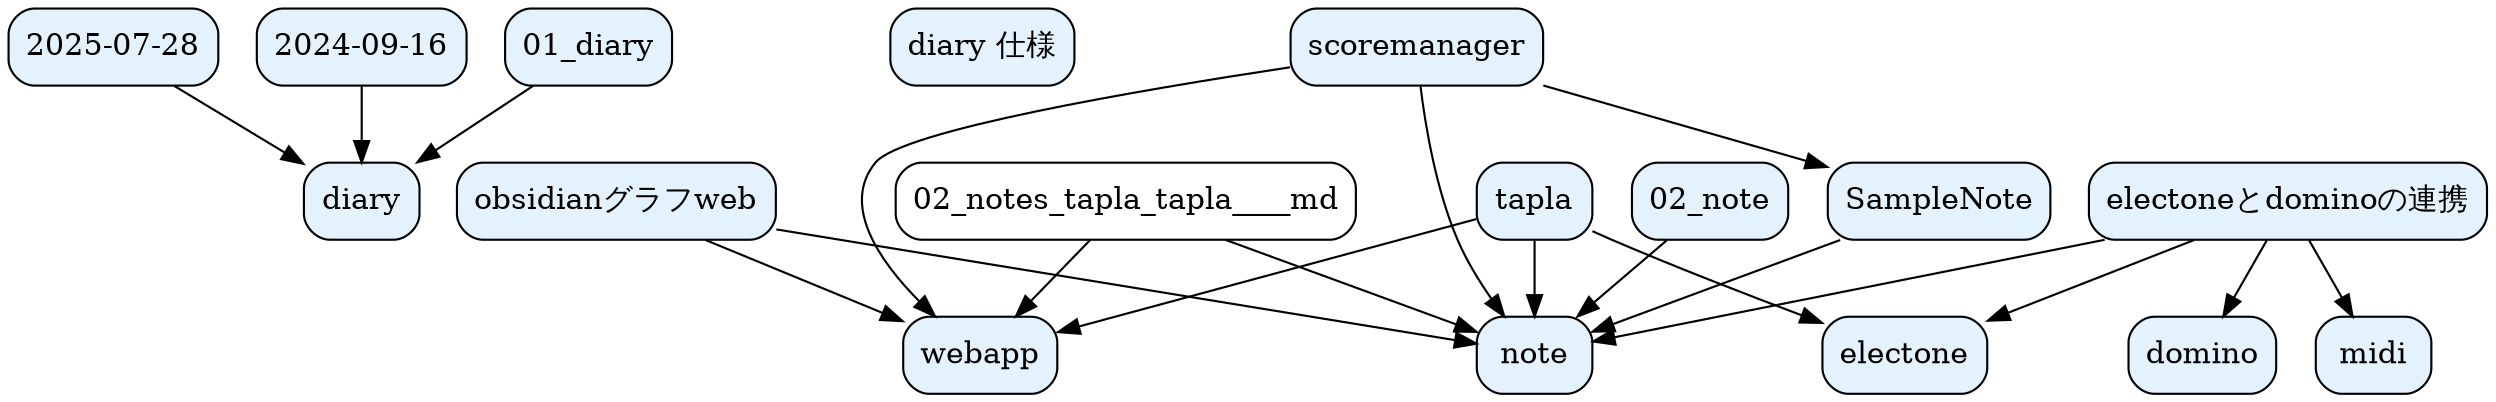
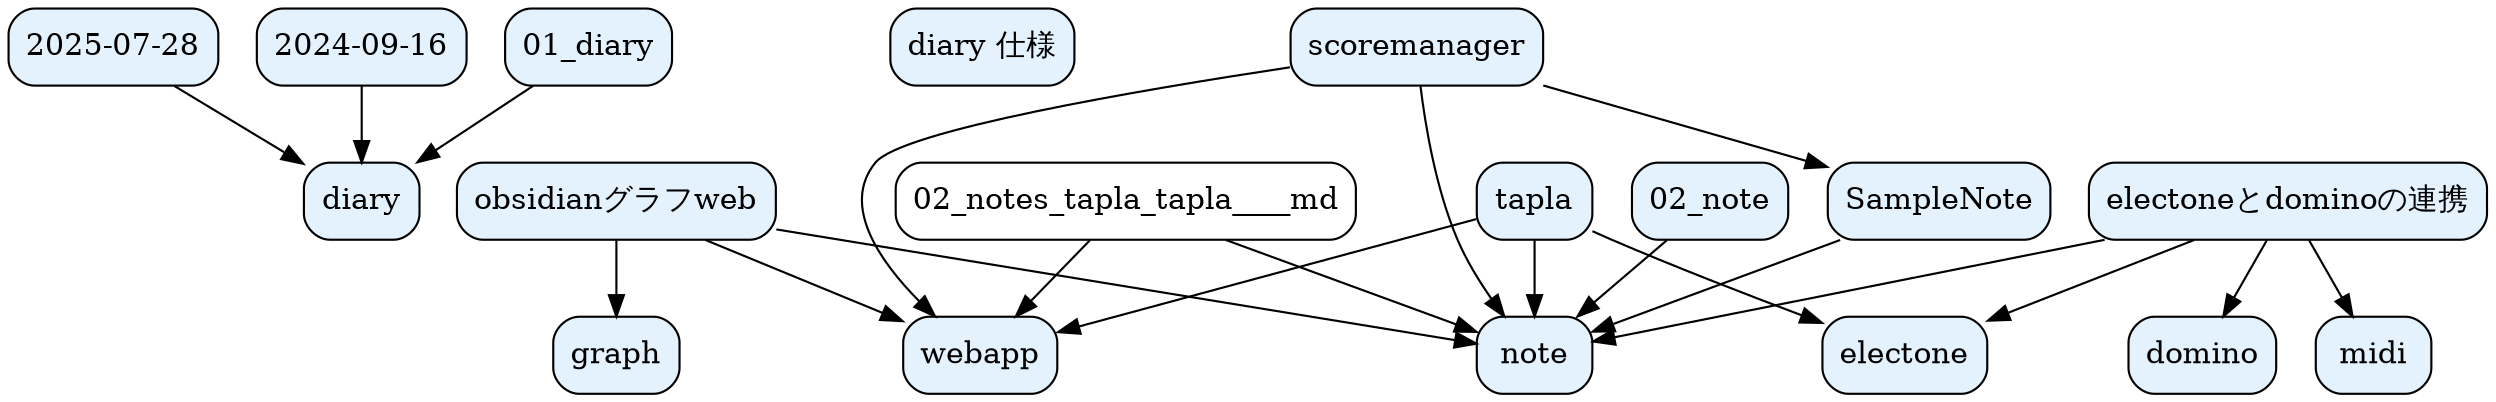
none -> (616, 355)
